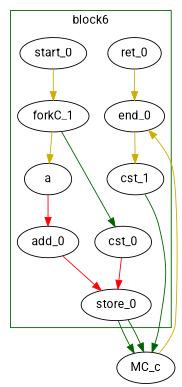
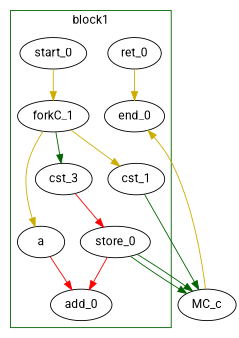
(91, 21) -> (91, 21)
(135, 143) -> (92, 145)
(123, 242) -> (64, 179)
(79, 270) -> (100, 270)
